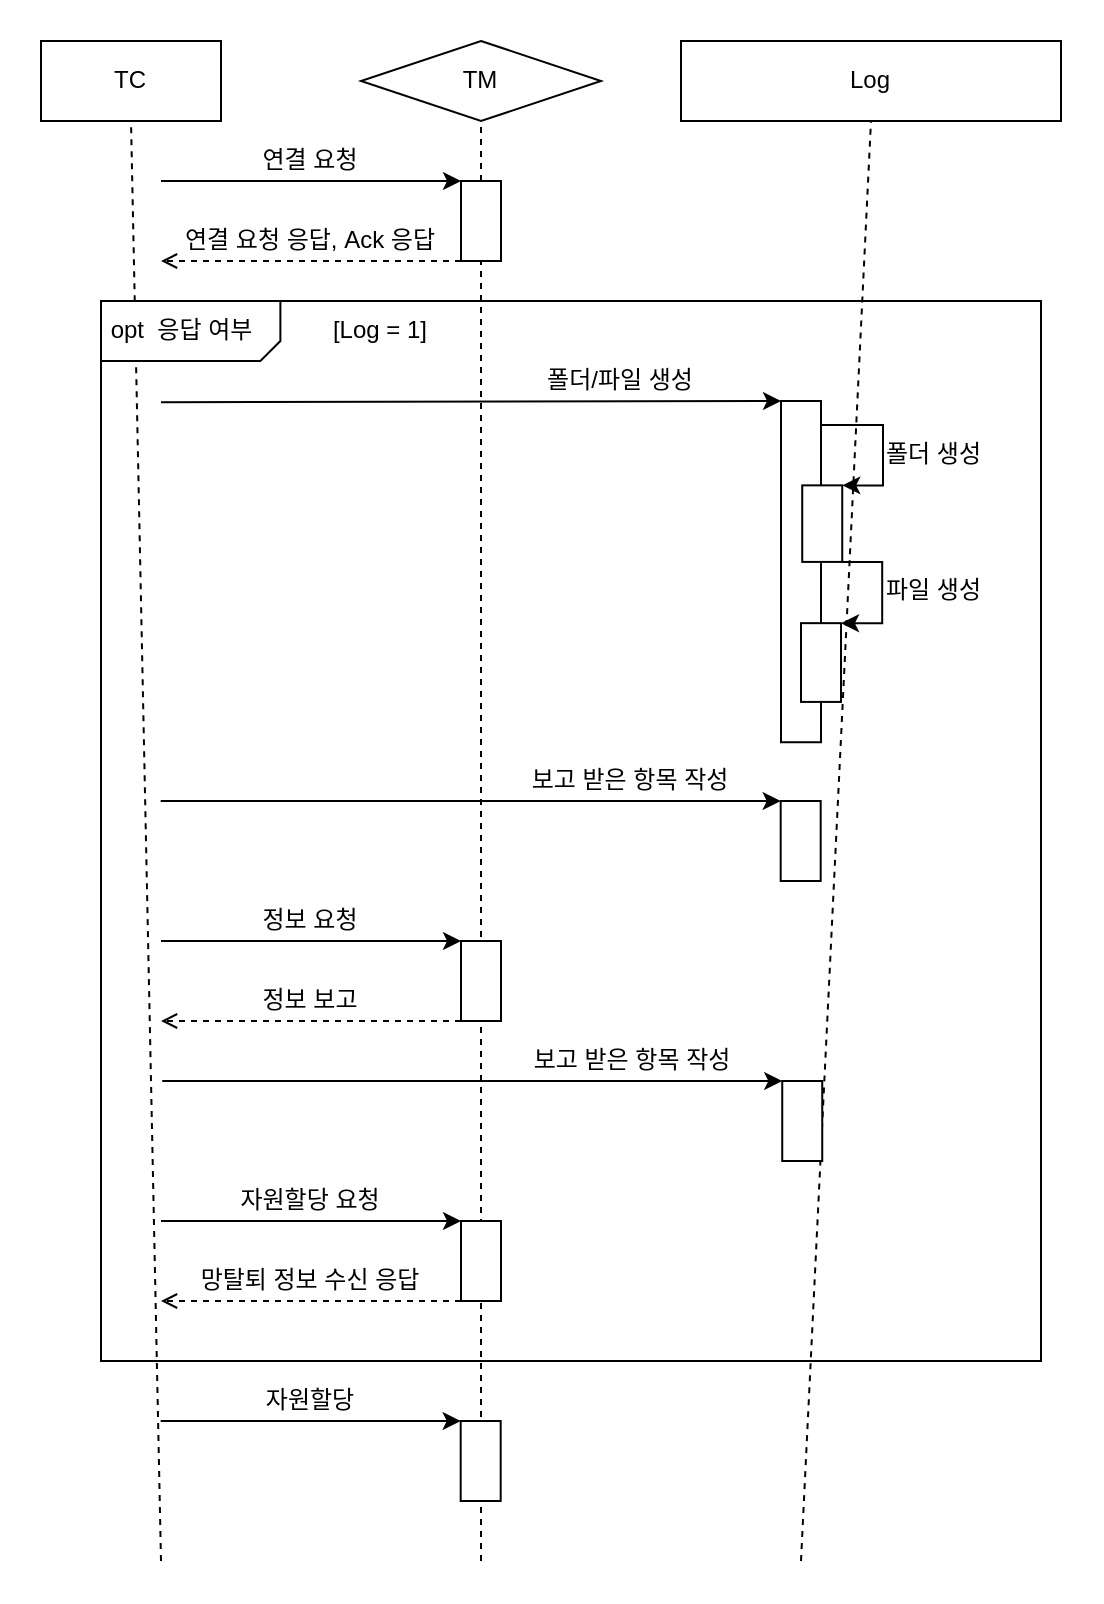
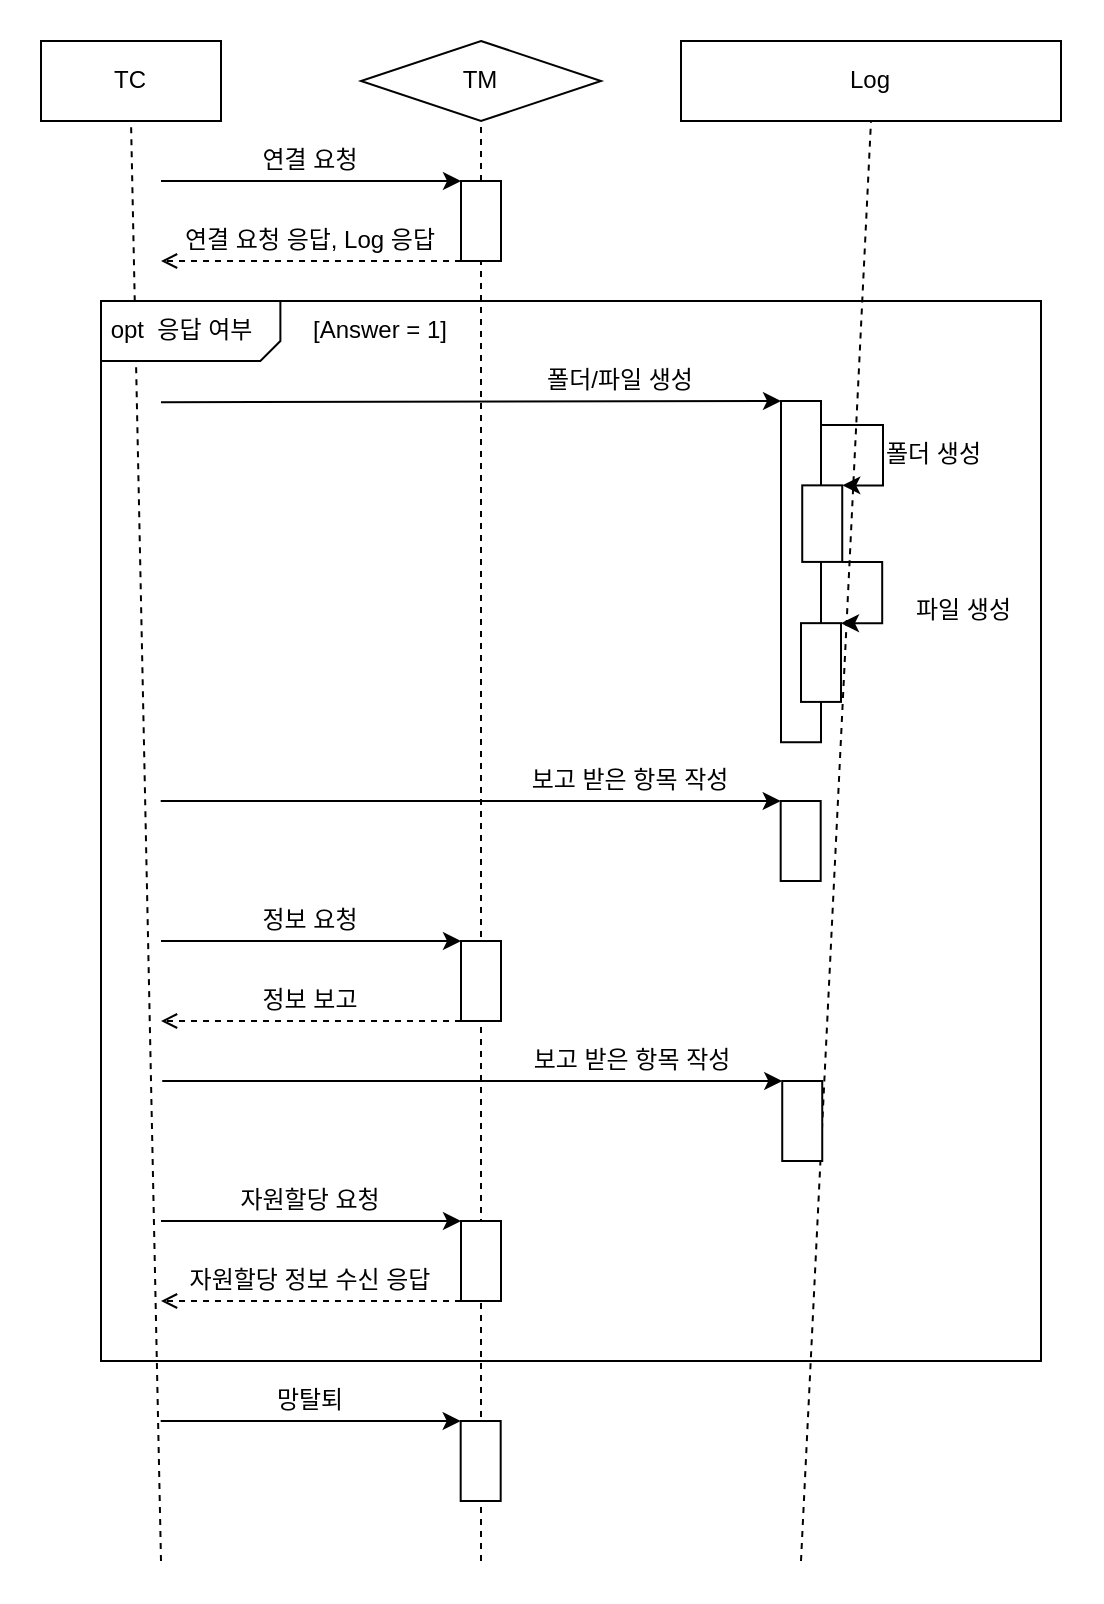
(311, 241) -> (311, 241)
(381, 331) -> (381, 331)
(942, 592) -> (972, 612)
(311, 1281) -> (311, 1281)
(311, 1401) -> (311, 1401)
